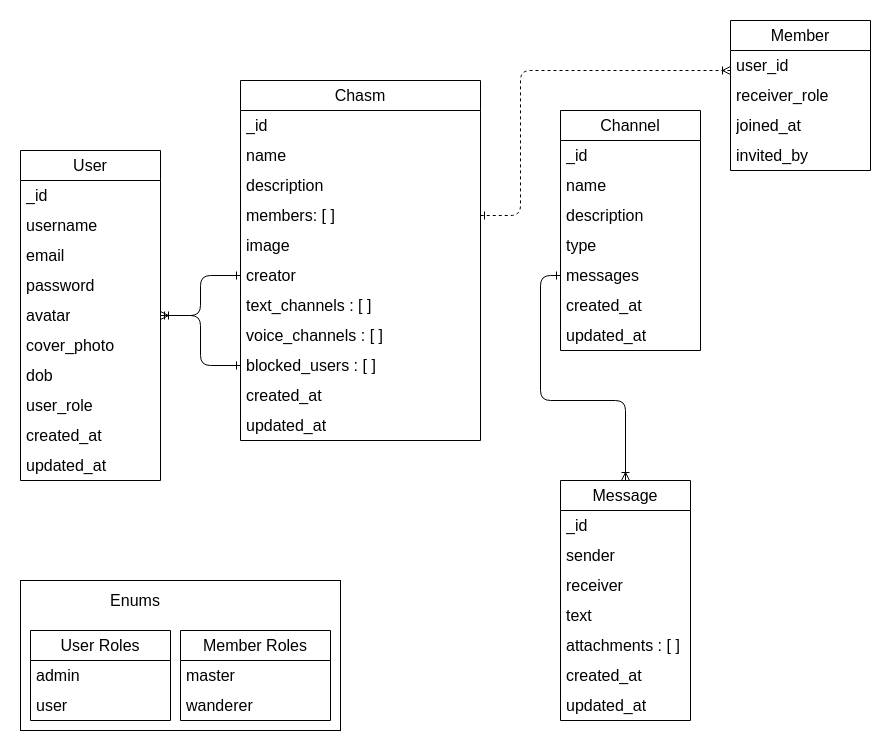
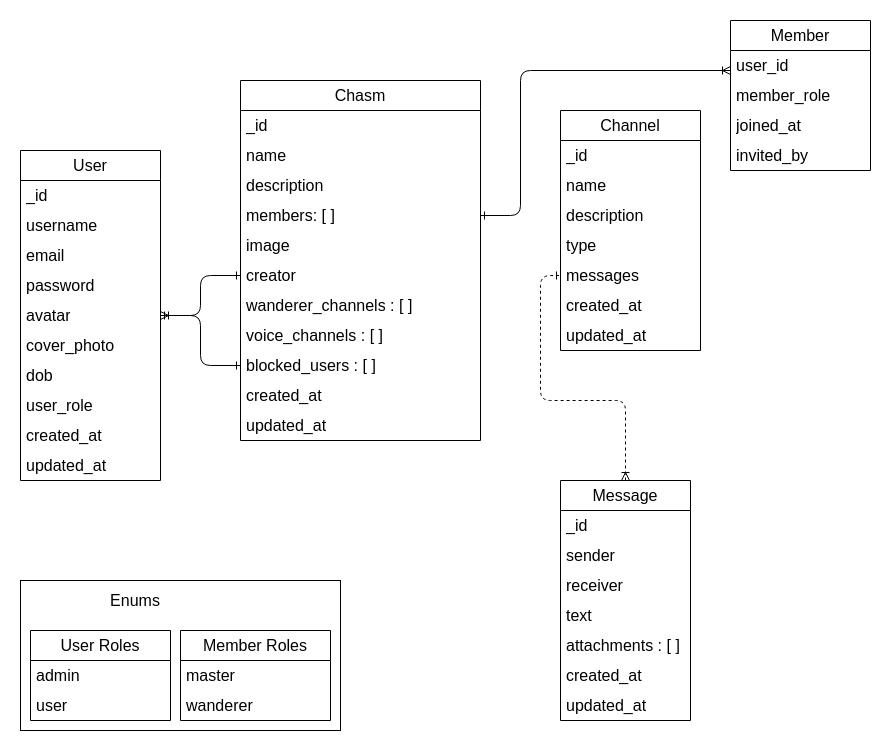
(544, 71) -> (544, 71)
(791, 96) -> (784, 96)
(321, 306) -> (339, 306)
(555, 401) -> (555, 401)
